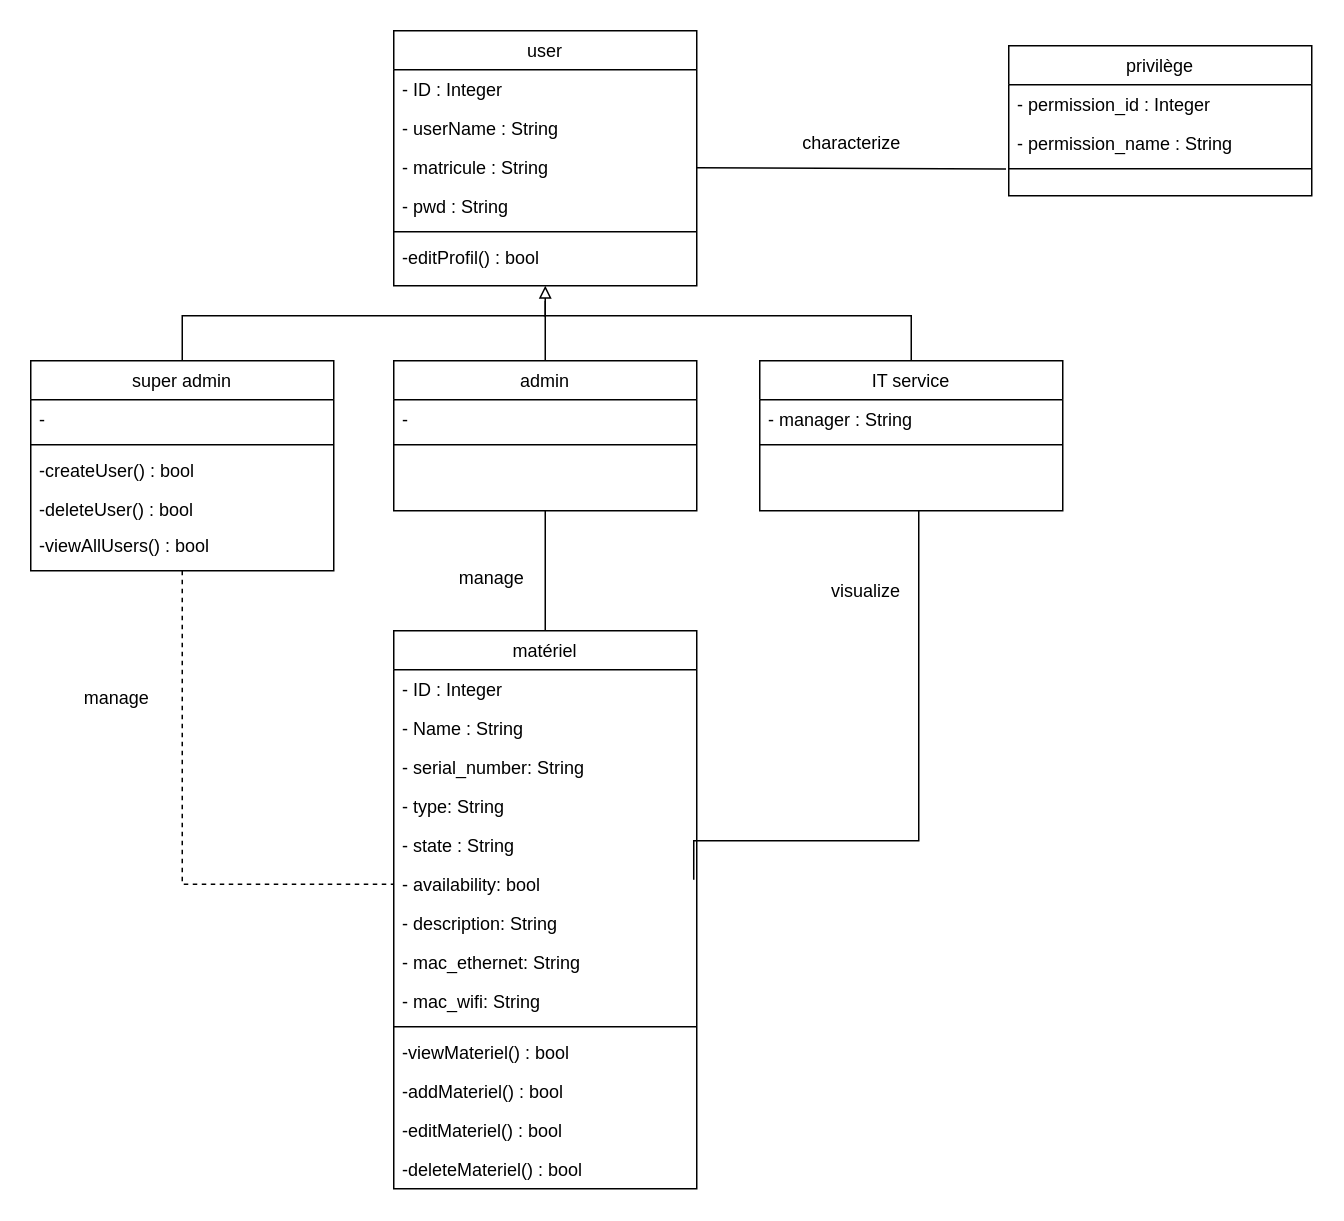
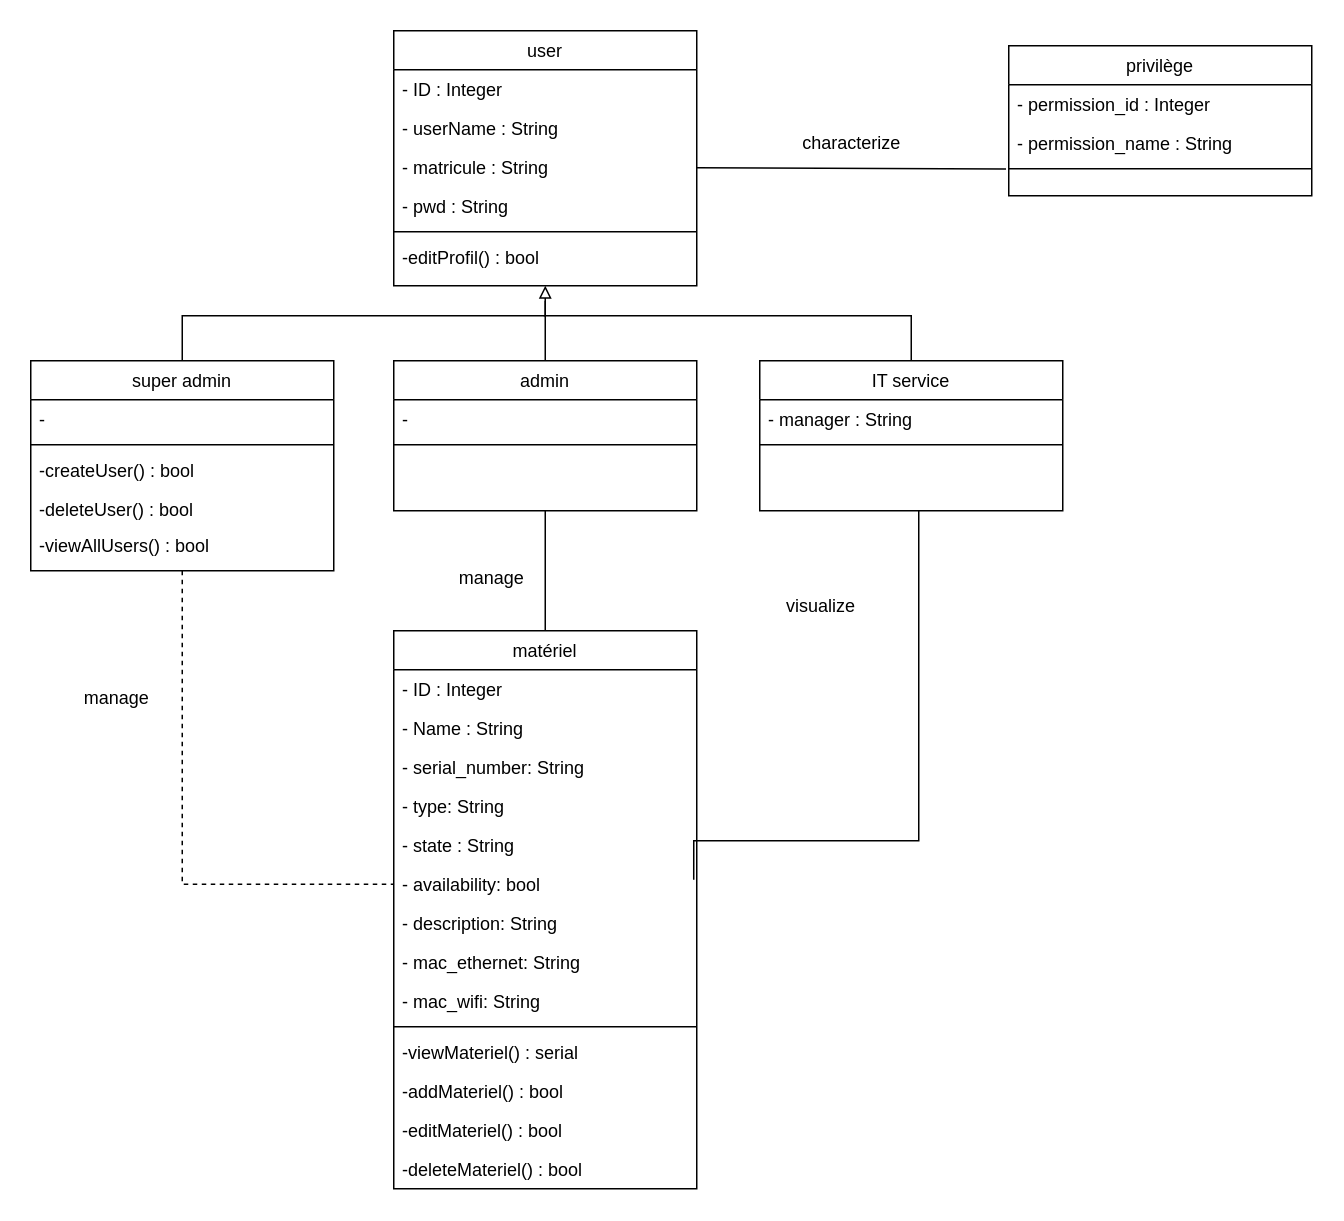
(889, 601) -> (844, 616)
(497, 1053) -> (504, 1053)
